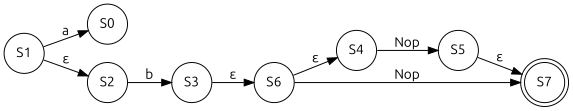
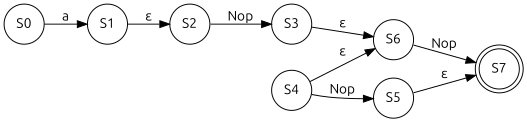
(61, 40) -> (61, 24)
(311, 68) -> (338, 67)
(150, 75) -> (241, 17)
